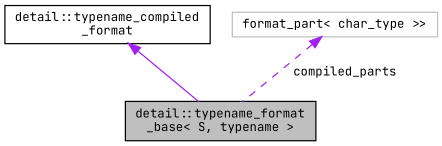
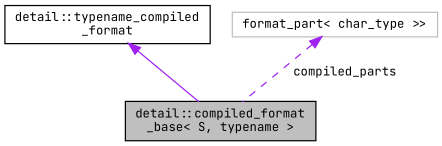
(221, 121) -> (221, 121)
